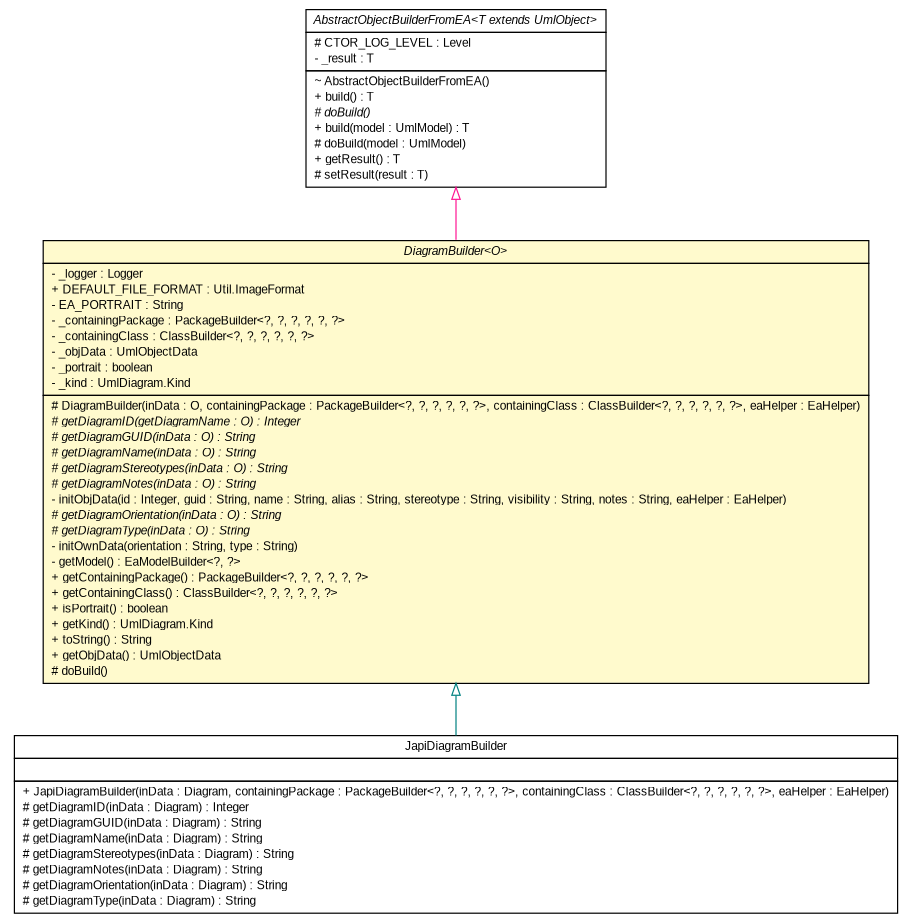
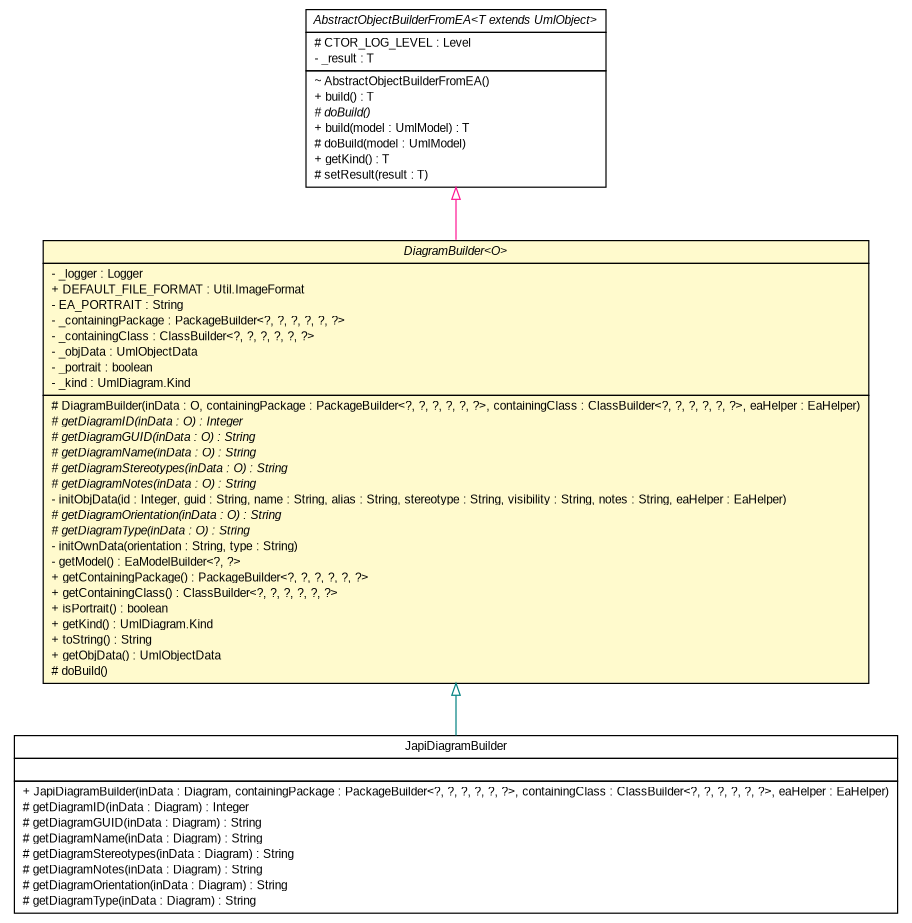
(358, 160) -> (352, 160)
(176, 422) -> (148, 422)
